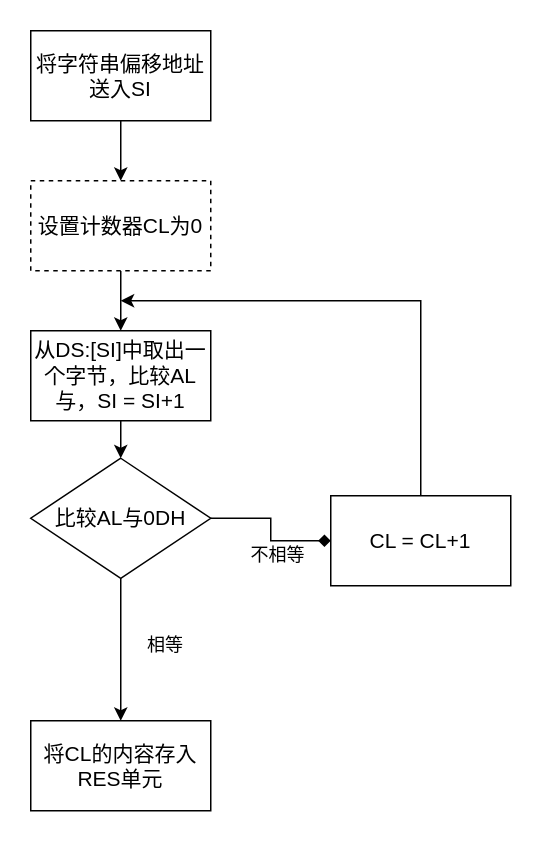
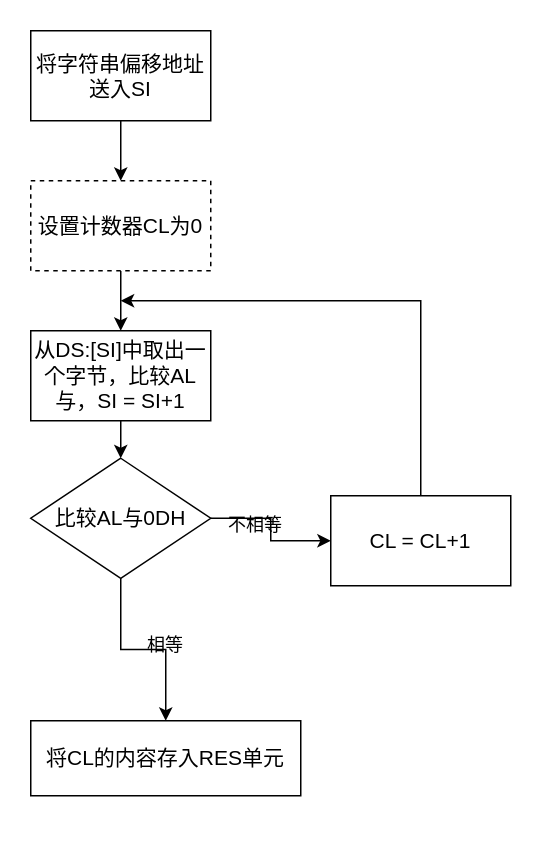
(318, 541) -> (319, 541)
(278, 556) -> (256, 526)
(121, 766) -> (166, 758)
